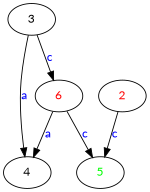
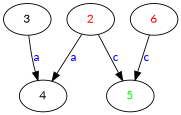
(44, 54) -> none
(45, 130) -> (69, 54)
